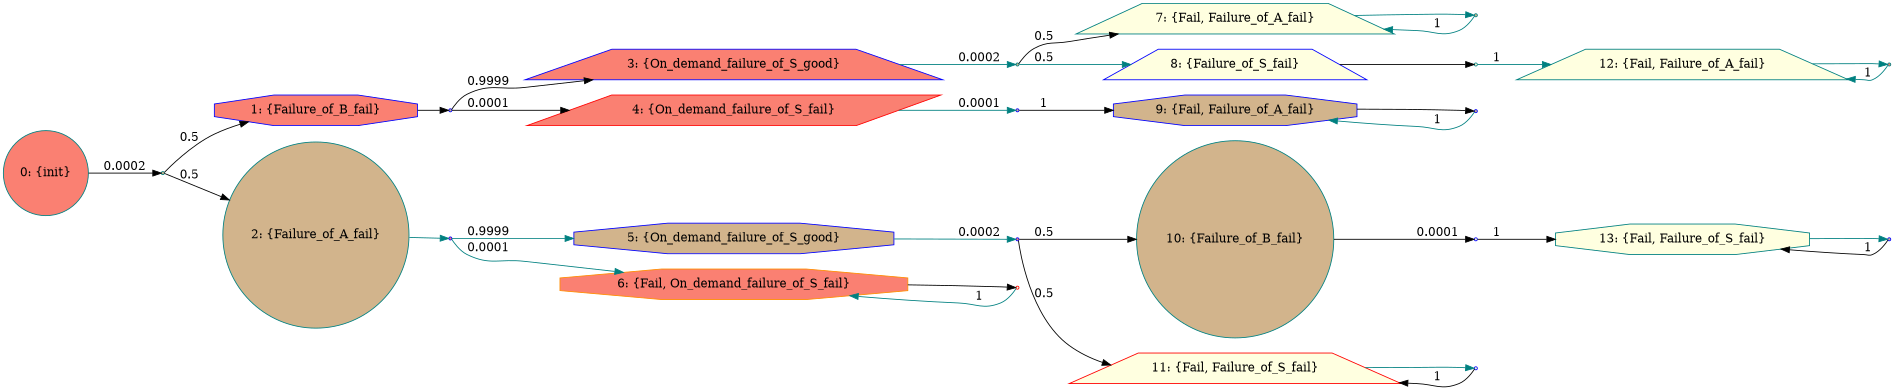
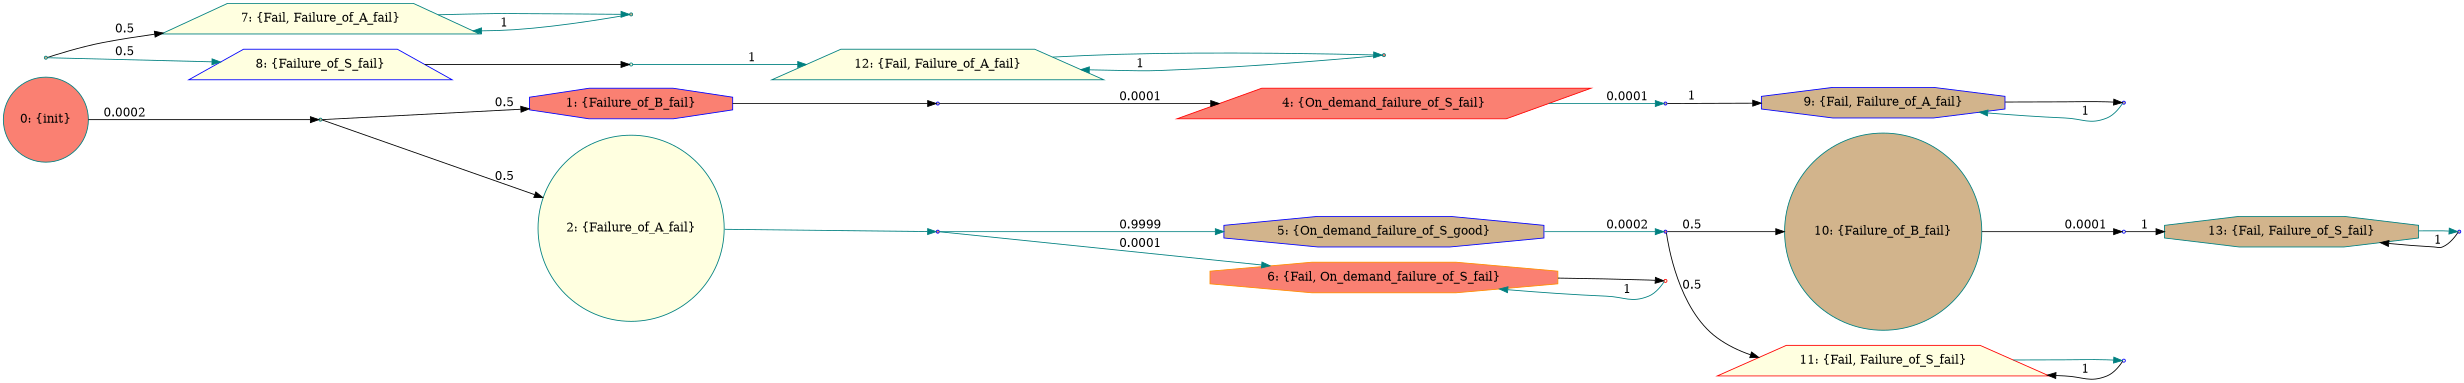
(734, 64) -> none
(316, 235) -> (631, 228)
(1683, 239) -> (2292, 232)
